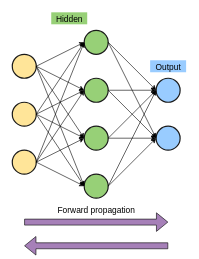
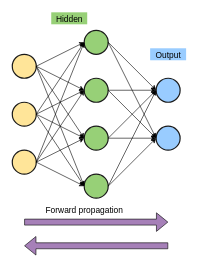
(168, 66) -> (168, 54)
(96, 210) -> (84, 210)
